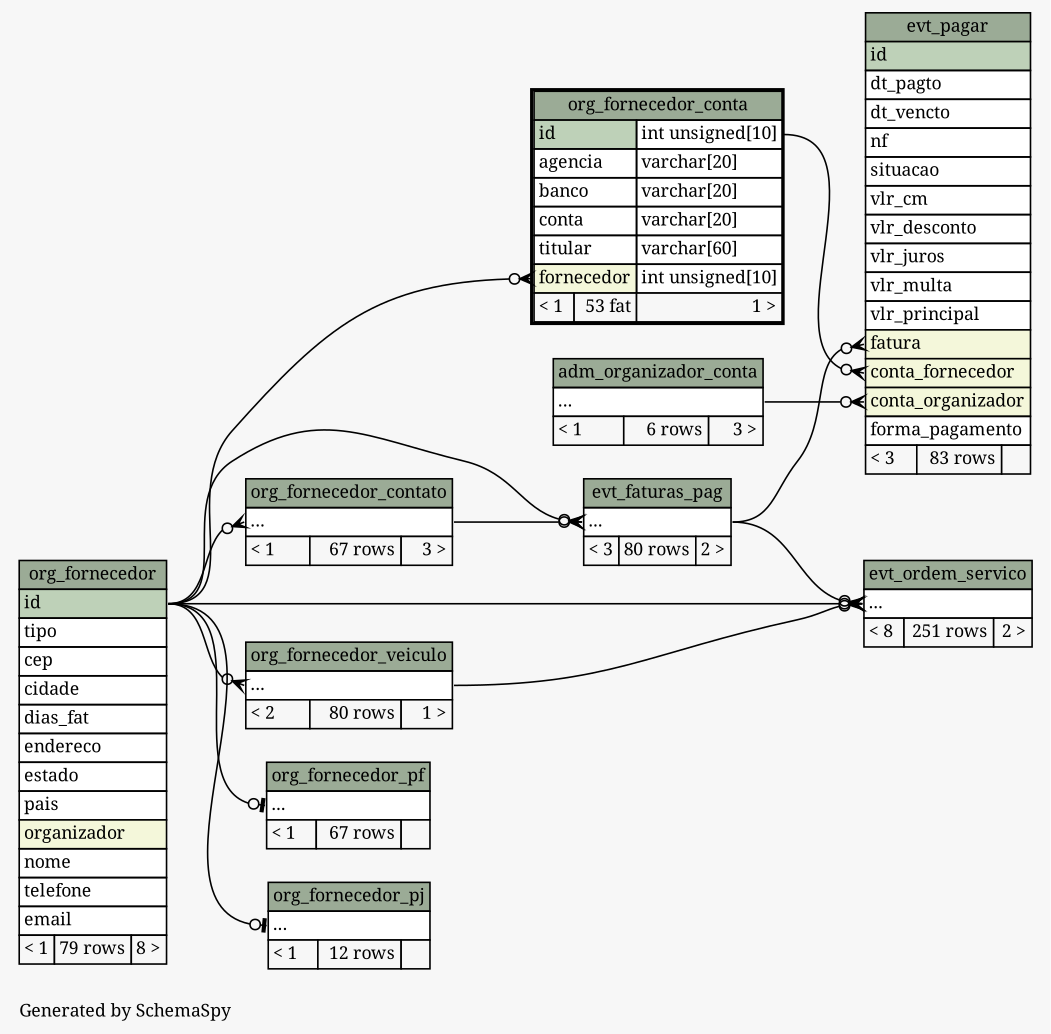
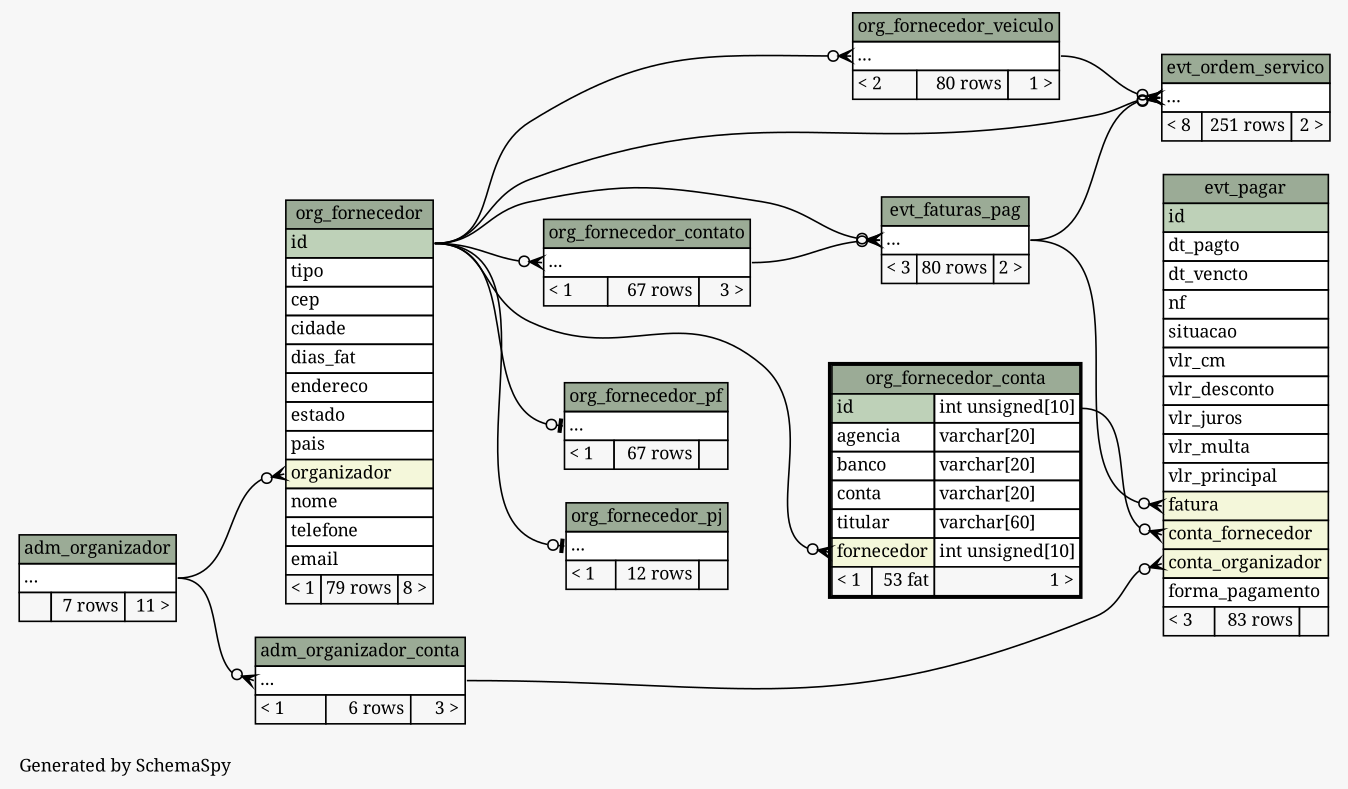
none -> (98, 578)
